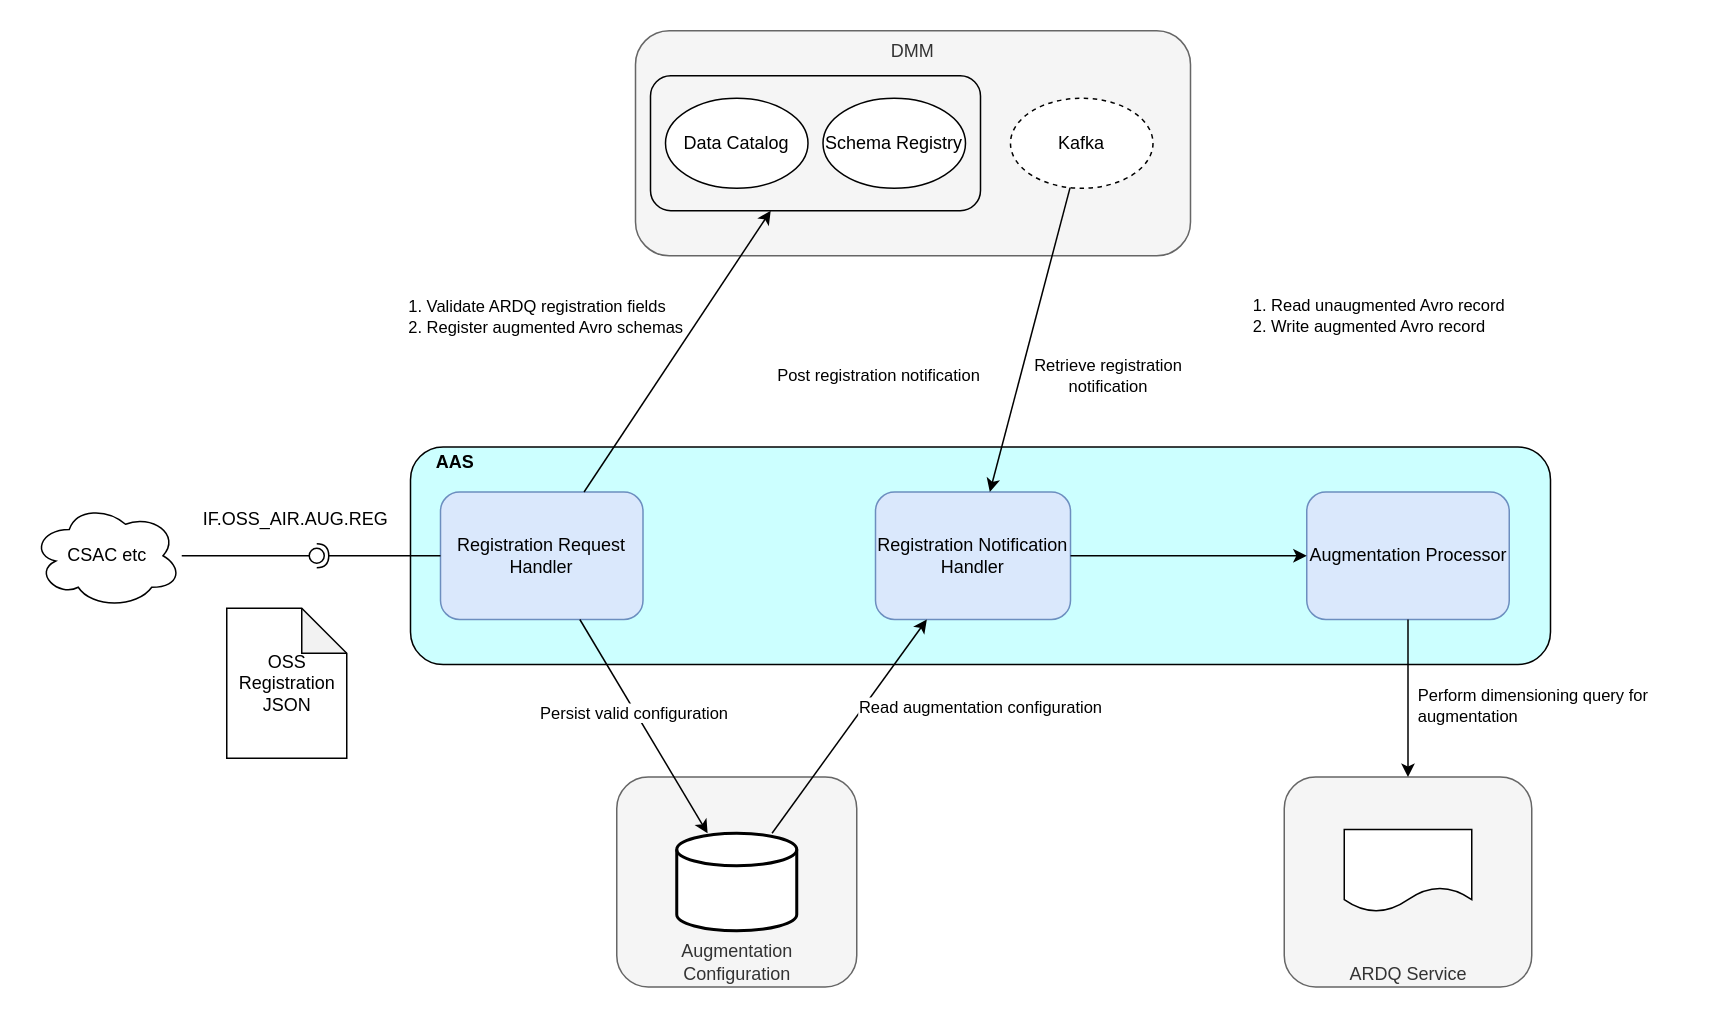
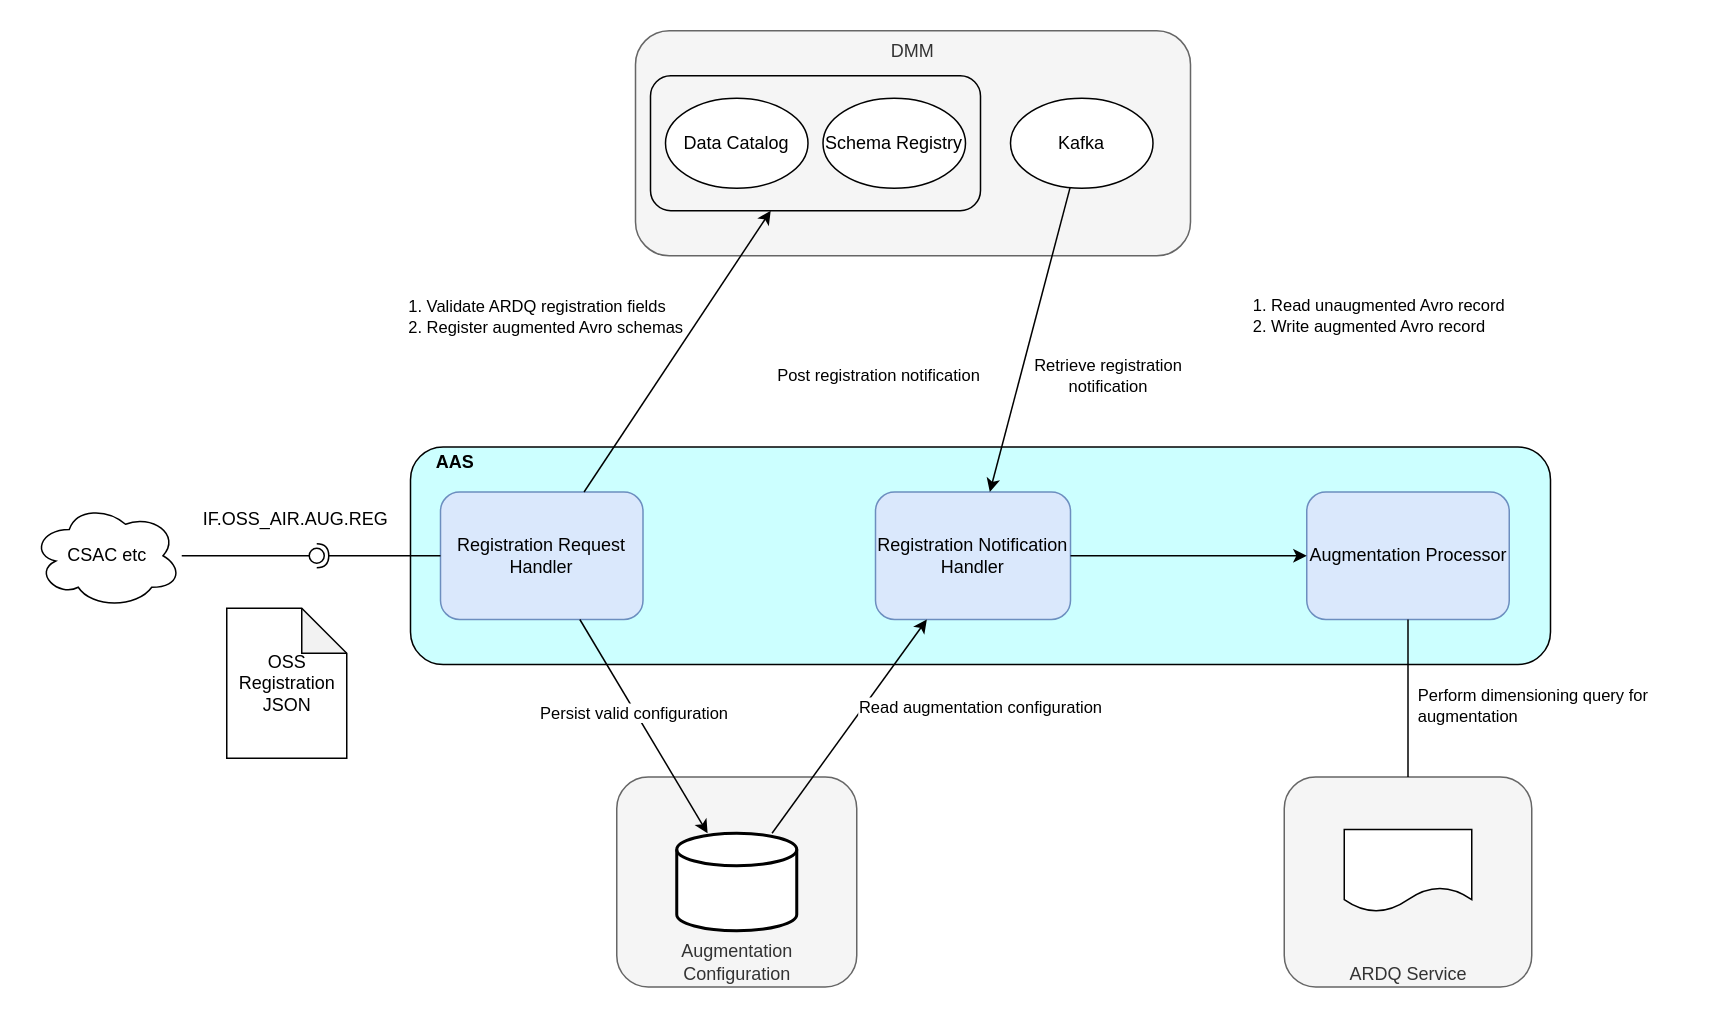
(1082, 143) -> (1082, 143)
(1408, 765) -> (1408, 769)
